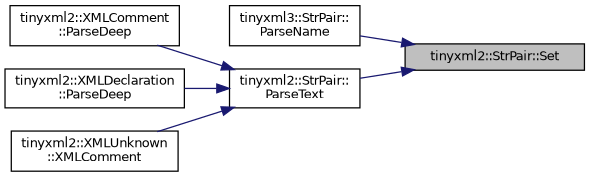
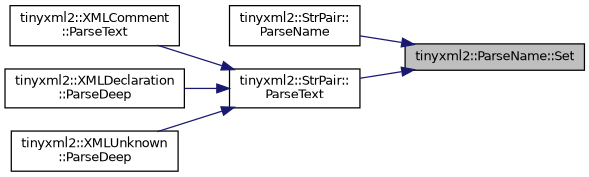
(95, 26) -> (95, 26)
(295, 26) -> (295, 26)
(495, 57) -> (495, 57)
(95, 151) -> (95, 151)
